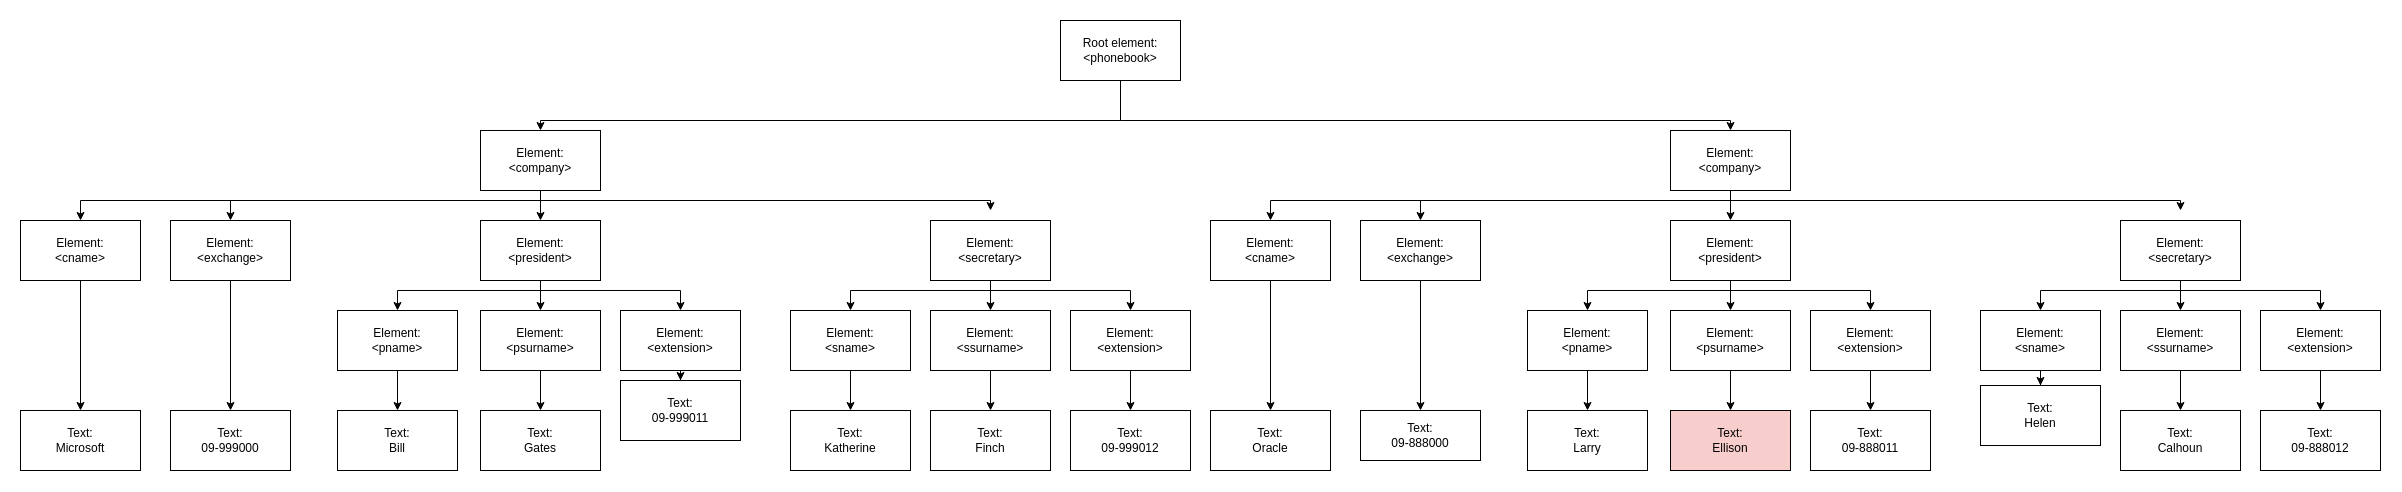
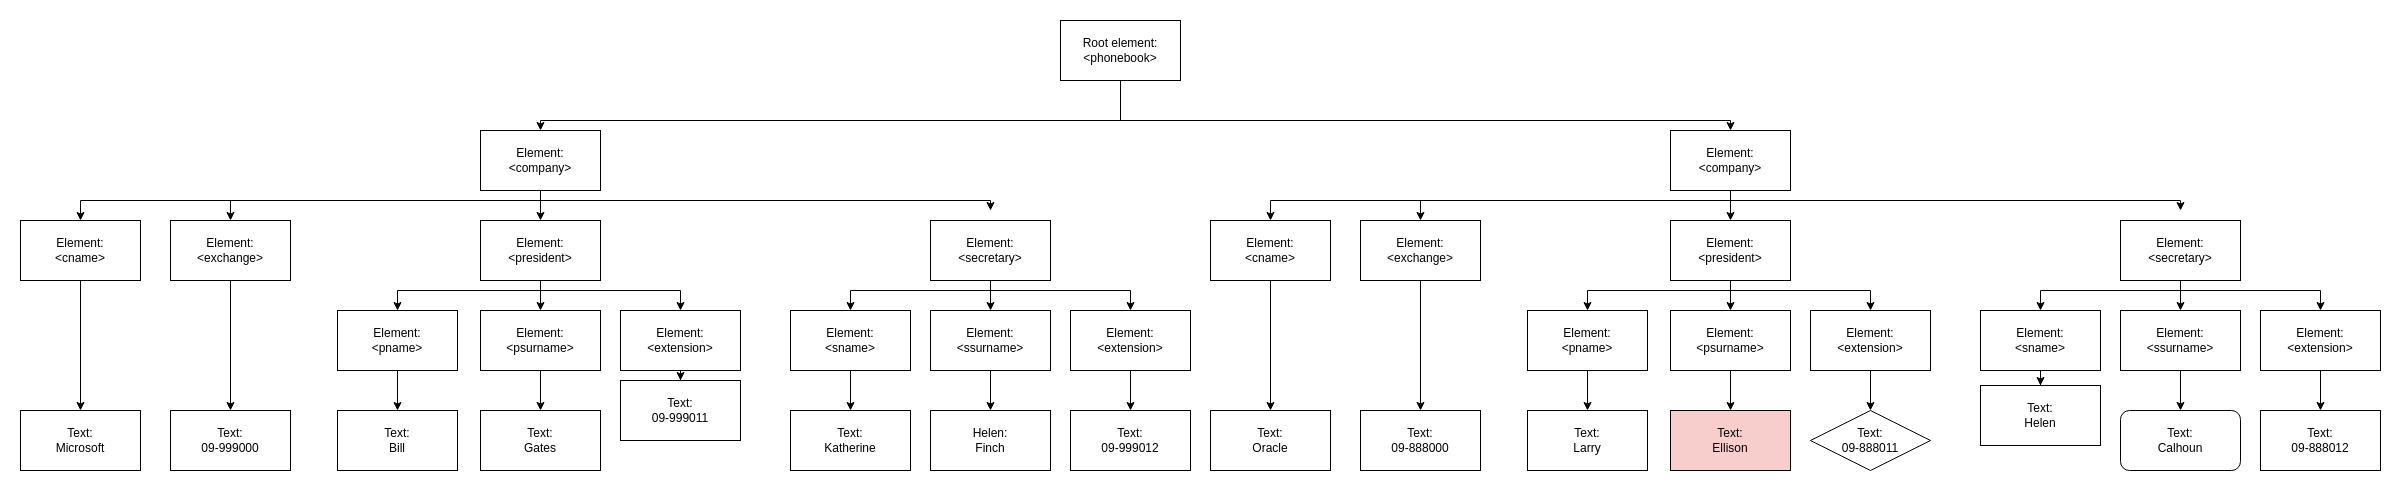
(1421, 436) -> (1421, 441)
(991, 441) -> (991, 441)
(1871, 441) -> (1871, 441)
(2181, 441) -> (2181, 441)
